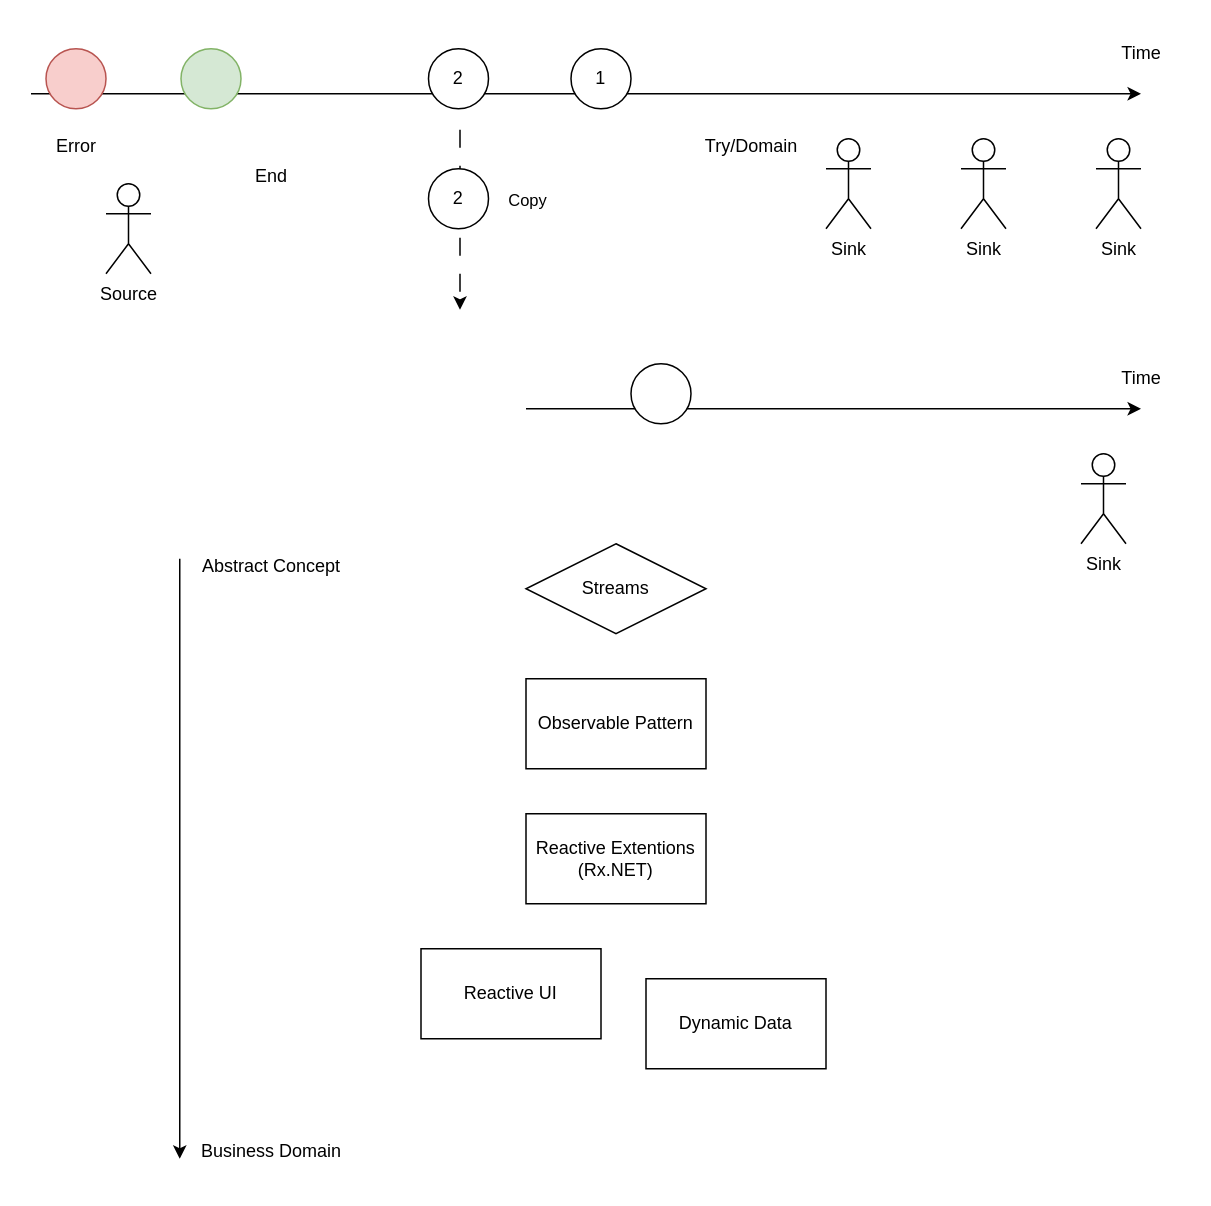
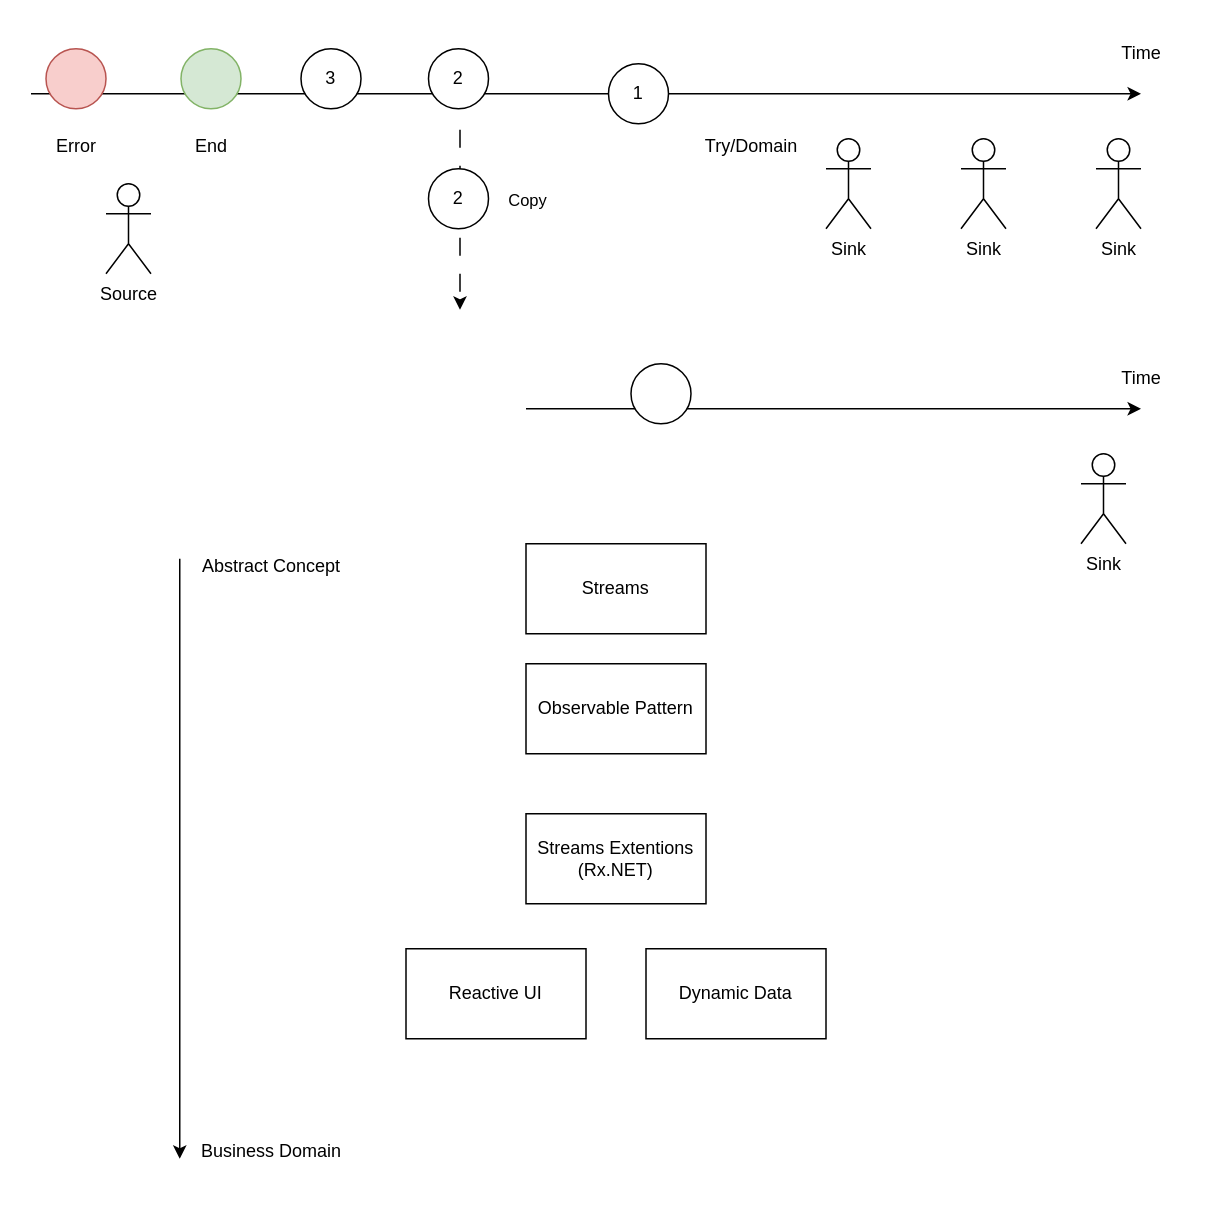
none -> (331, 79)
(601, 79) -> (638, 94)
(271, 176) -> (211, 146)
(616, 589) -> (616, 589)
(616, 724) -> (616, 709)
(616, 859) -> (616, 859)
(511, 994) -> (496, 994)
(736, 1024) -> (736, 994)
